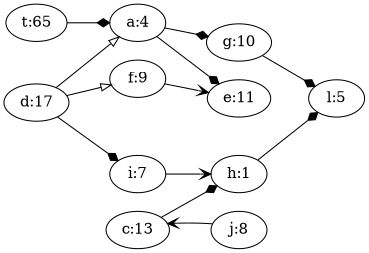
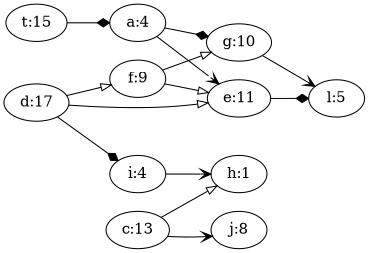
(36, 23) -> (36, 23)
(183, 56) -> (181, 55)
none -> (181, 63)
(83, 66) -> (133, 108)
(284, 68) -> (284, 68)
(181, 87) -> (181, 87)
(283, 140) -> (283, 98)
(138, 174) -> (138, 174)
(184, 204) -> (184, 204)
(195, 223) -> (185, 237)
